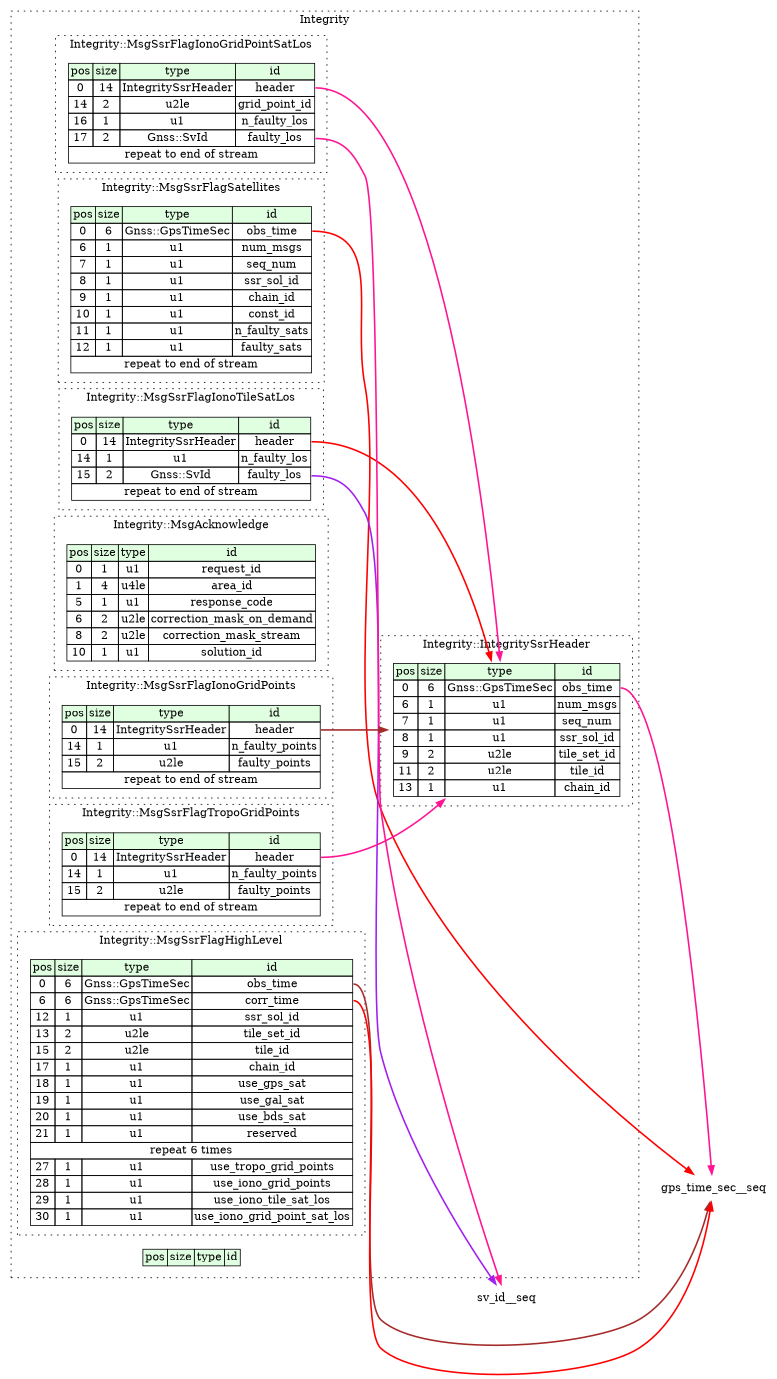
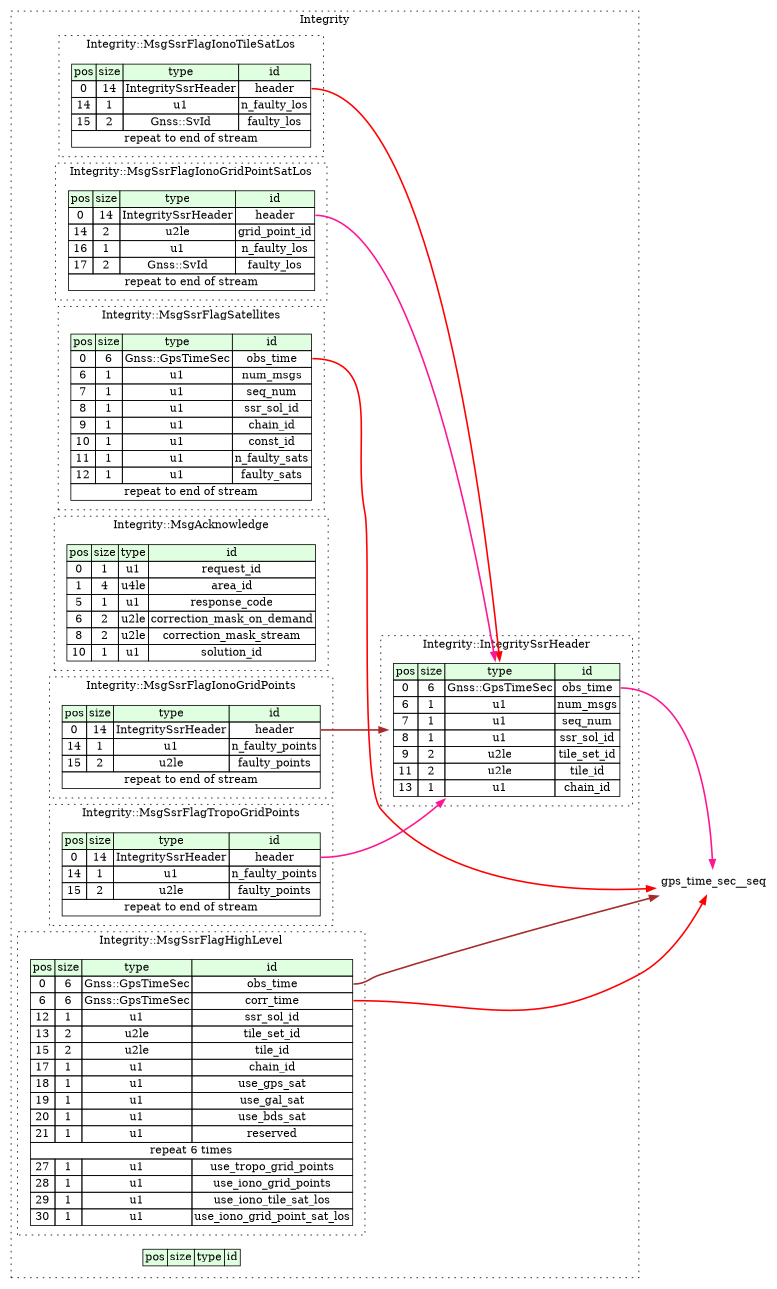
(507, 1298) -> none
